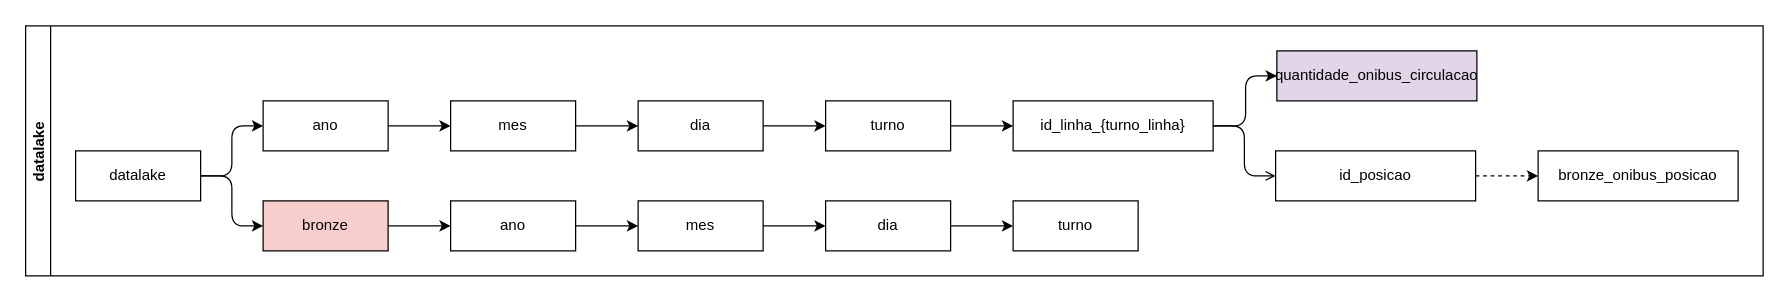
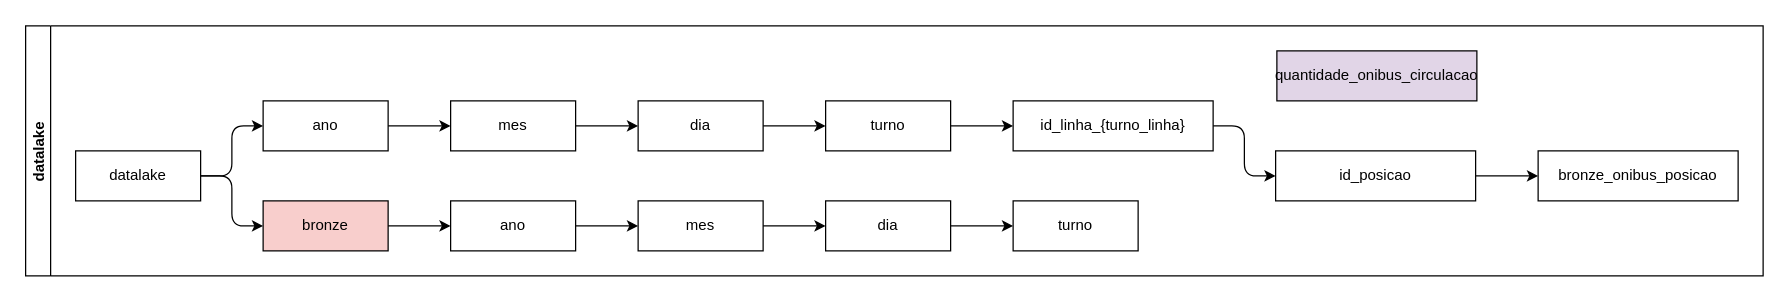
(1246, 93) -> none
(1268, 176) -> (1266, 176)
(1502, 176) -> (1502, 176)
